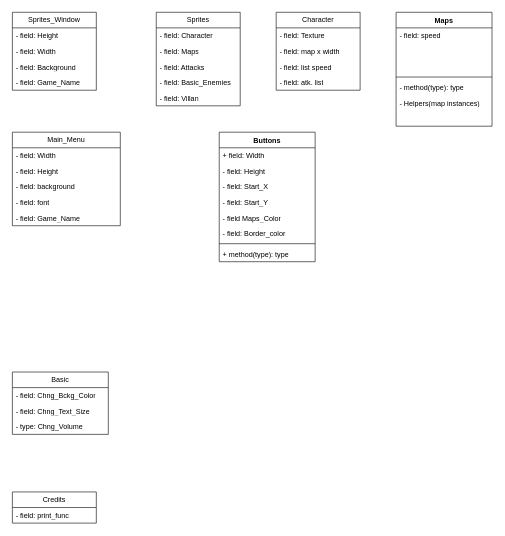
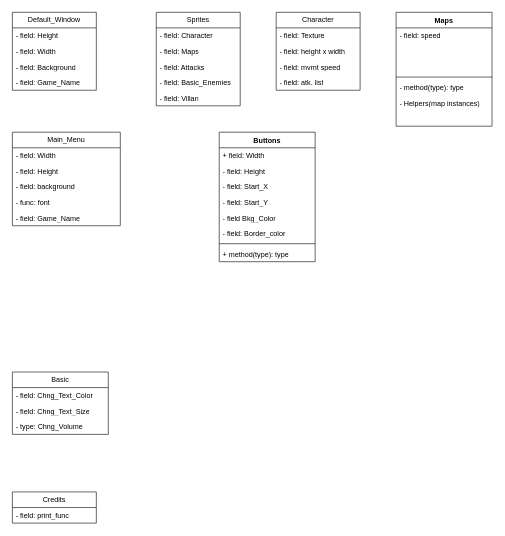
(54, 20) -> (54, 20)
(313, 52) -> (318, 52)
(311, 68) -> (313, 68)
(37, 203) -> (37, 203)
(255, 219) -> (252, 219)
(59, 396) -> (59, 396)
